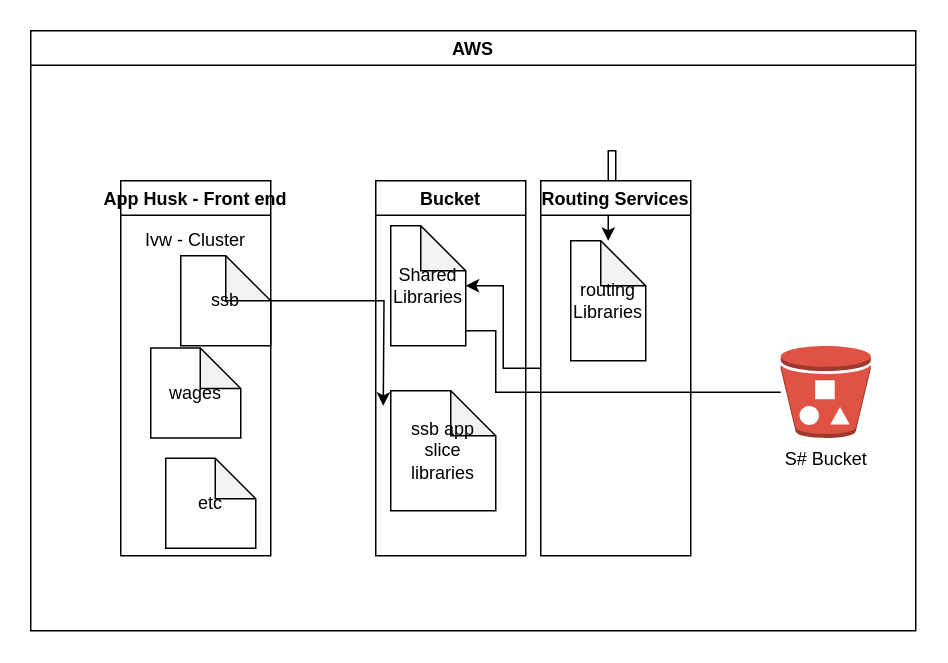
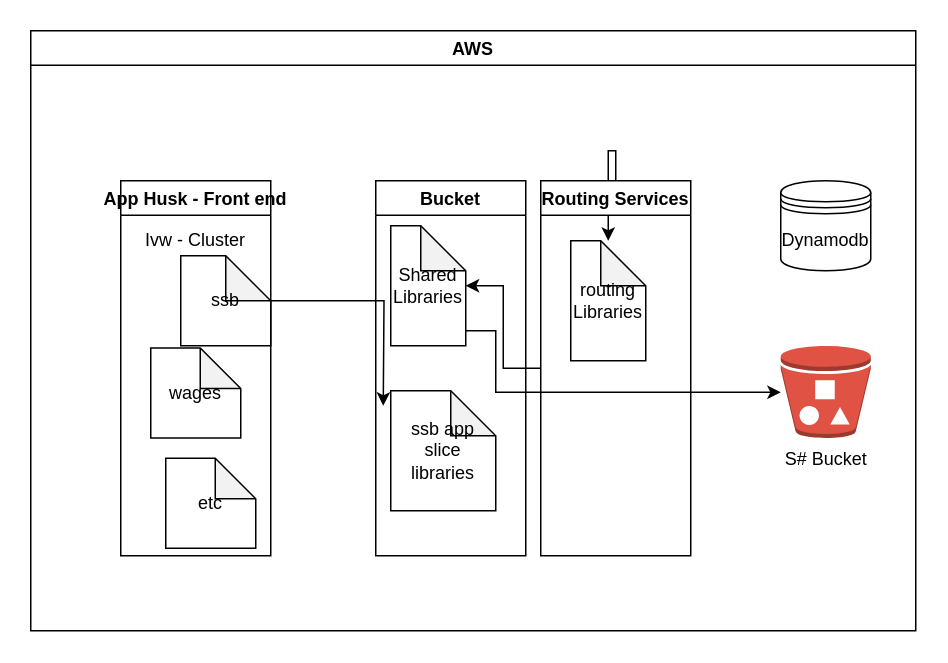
none -> (826, 226)
(773, 392) -> (769, 392)
